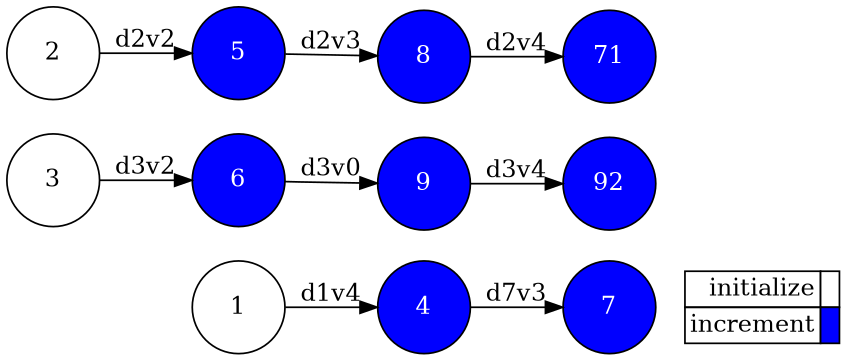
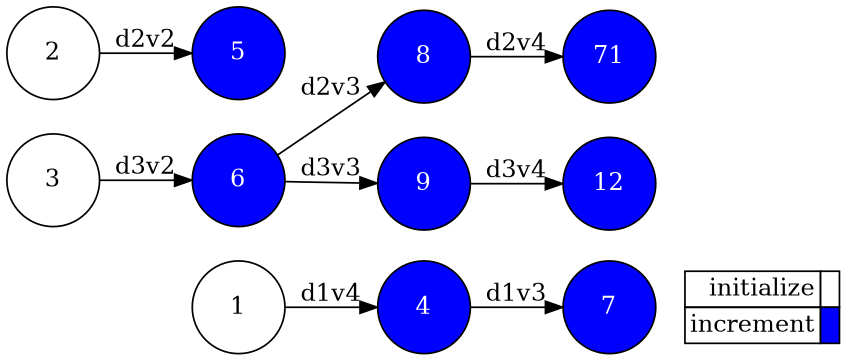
(323, 55) -> (324, 123)
(331, 169) -> (331, 169)
(609, 184) -> (609, 184)
(517, 294) -> (517, 294)
